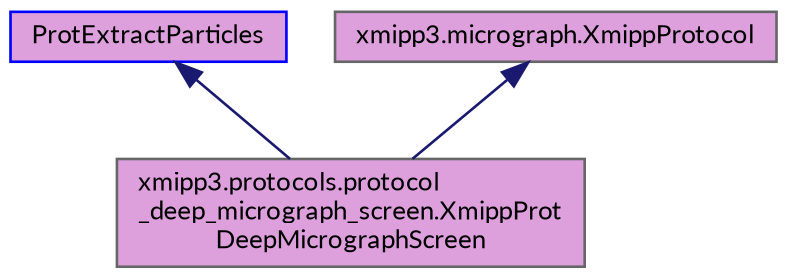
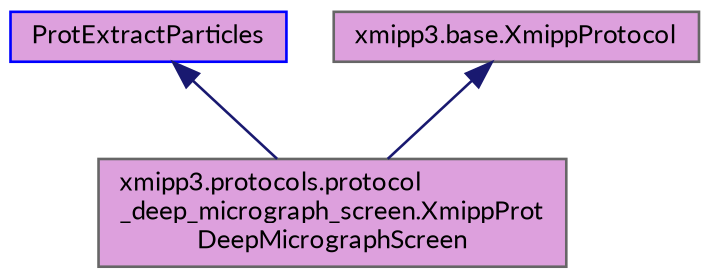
(556, 37) -> (516, 37)
